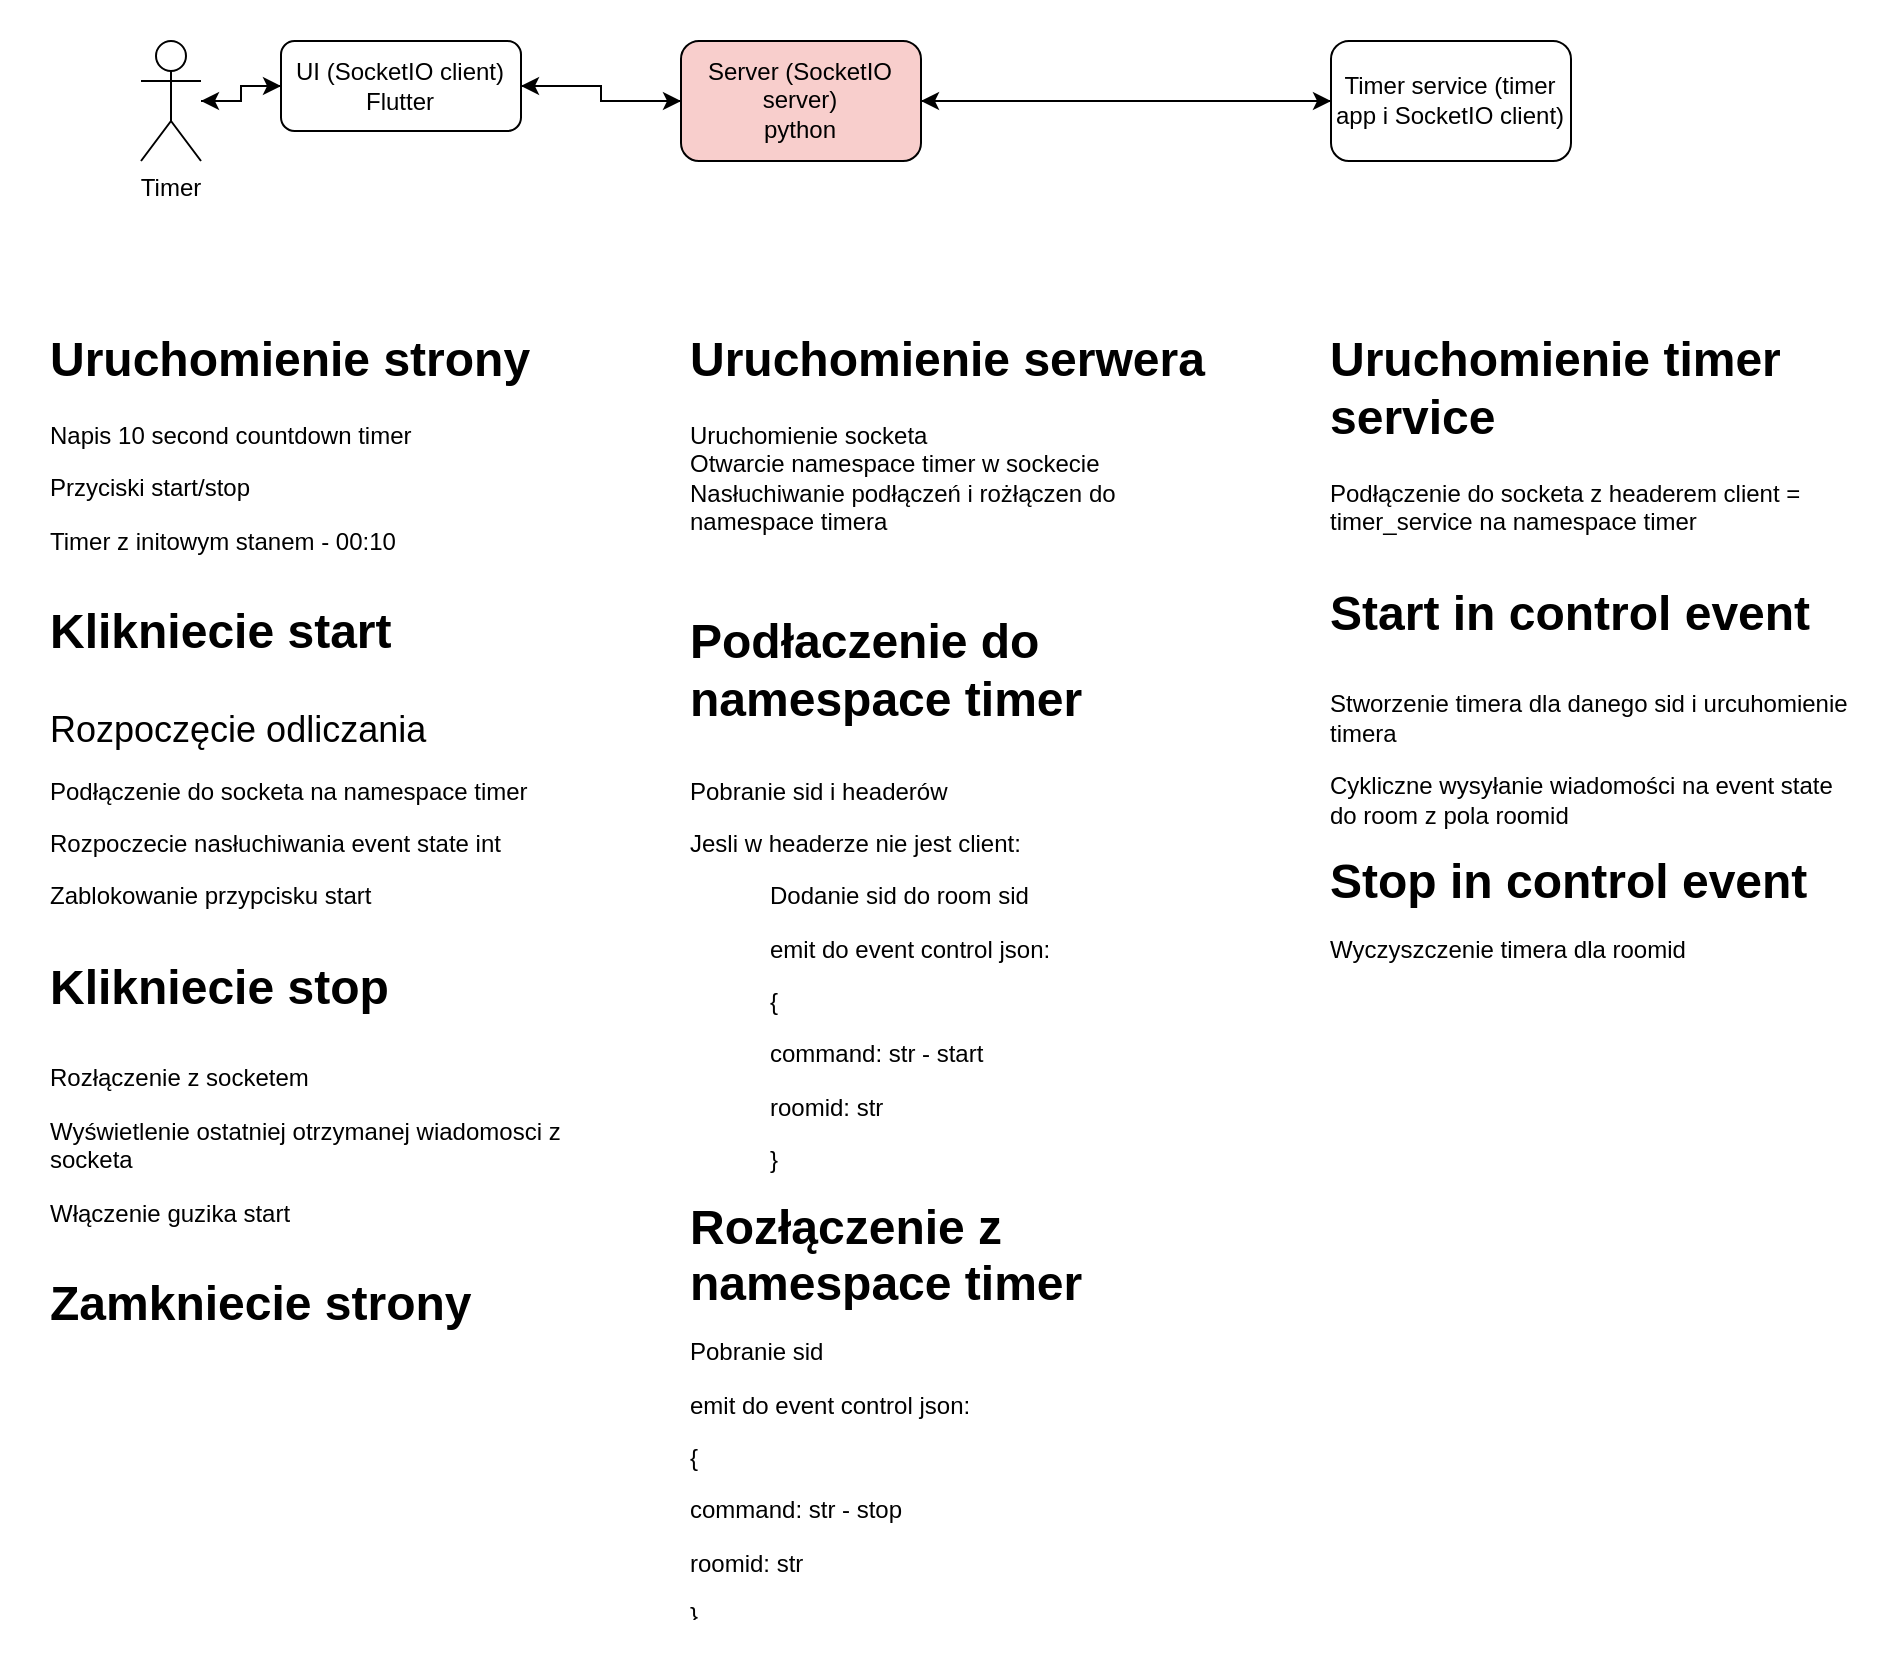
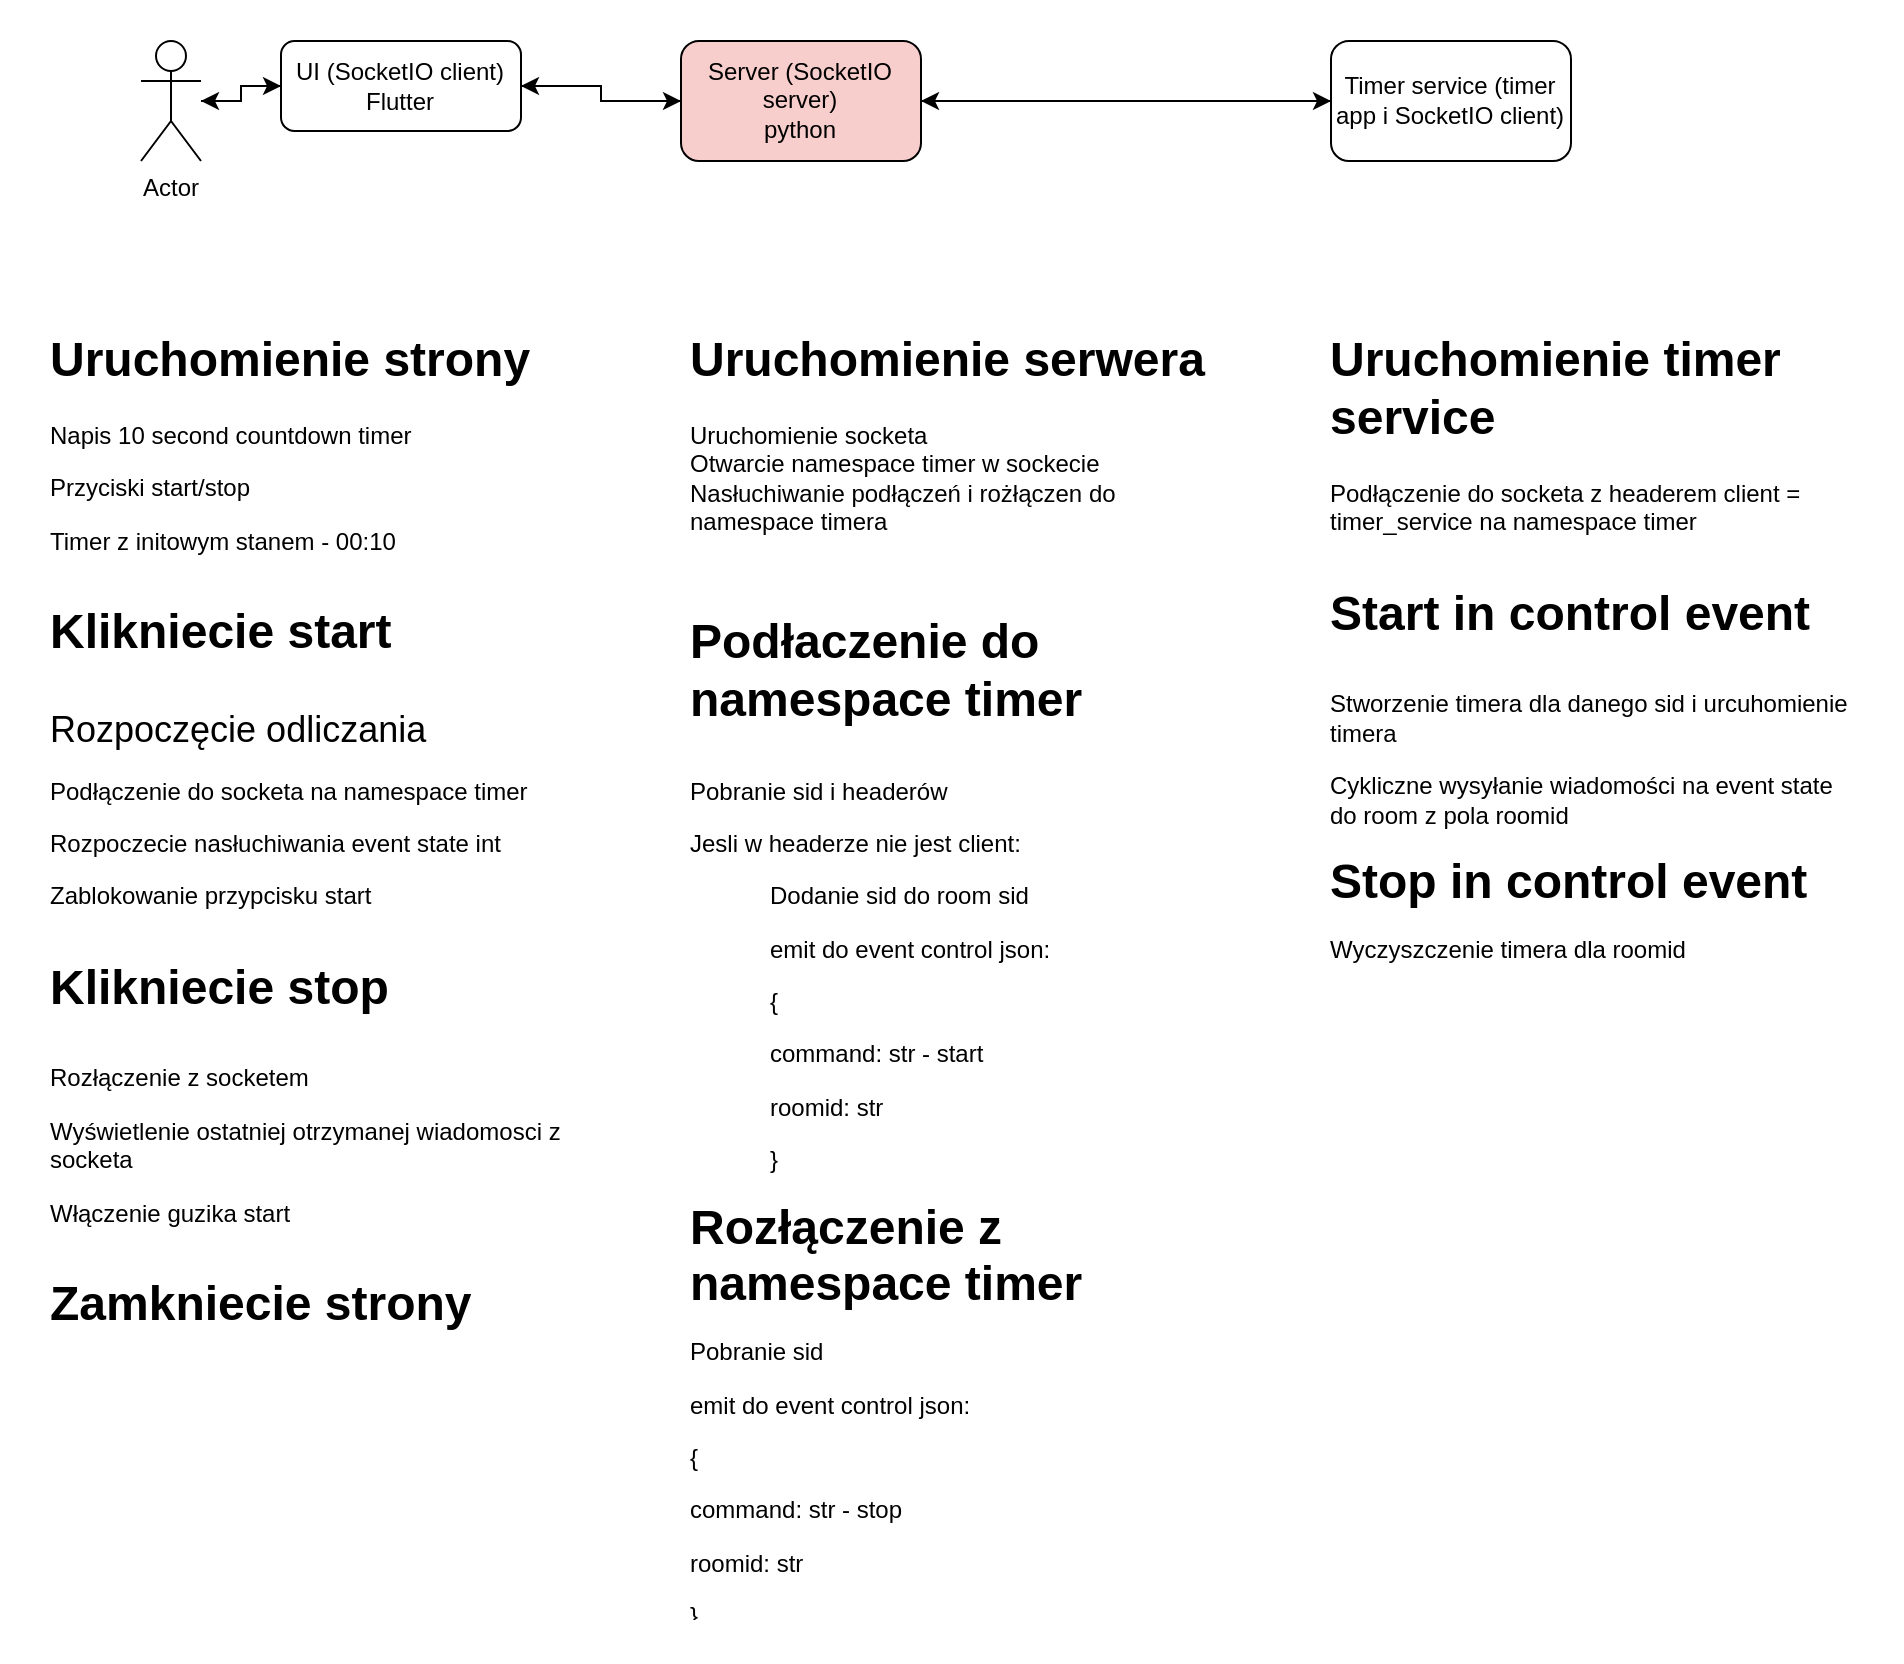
(172, 189) -> (172, 189)
